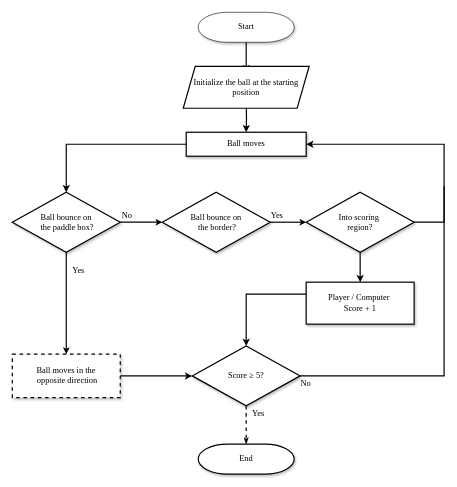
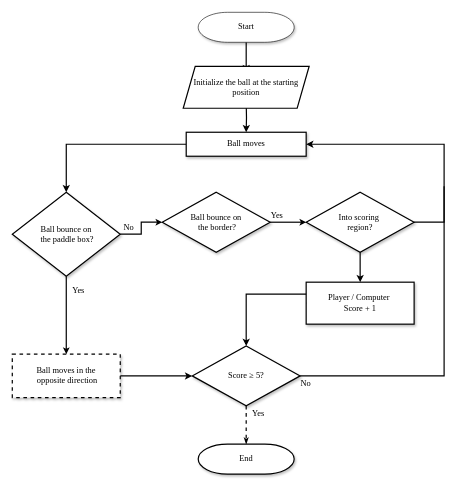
(66, 222) -> (66, 234)
